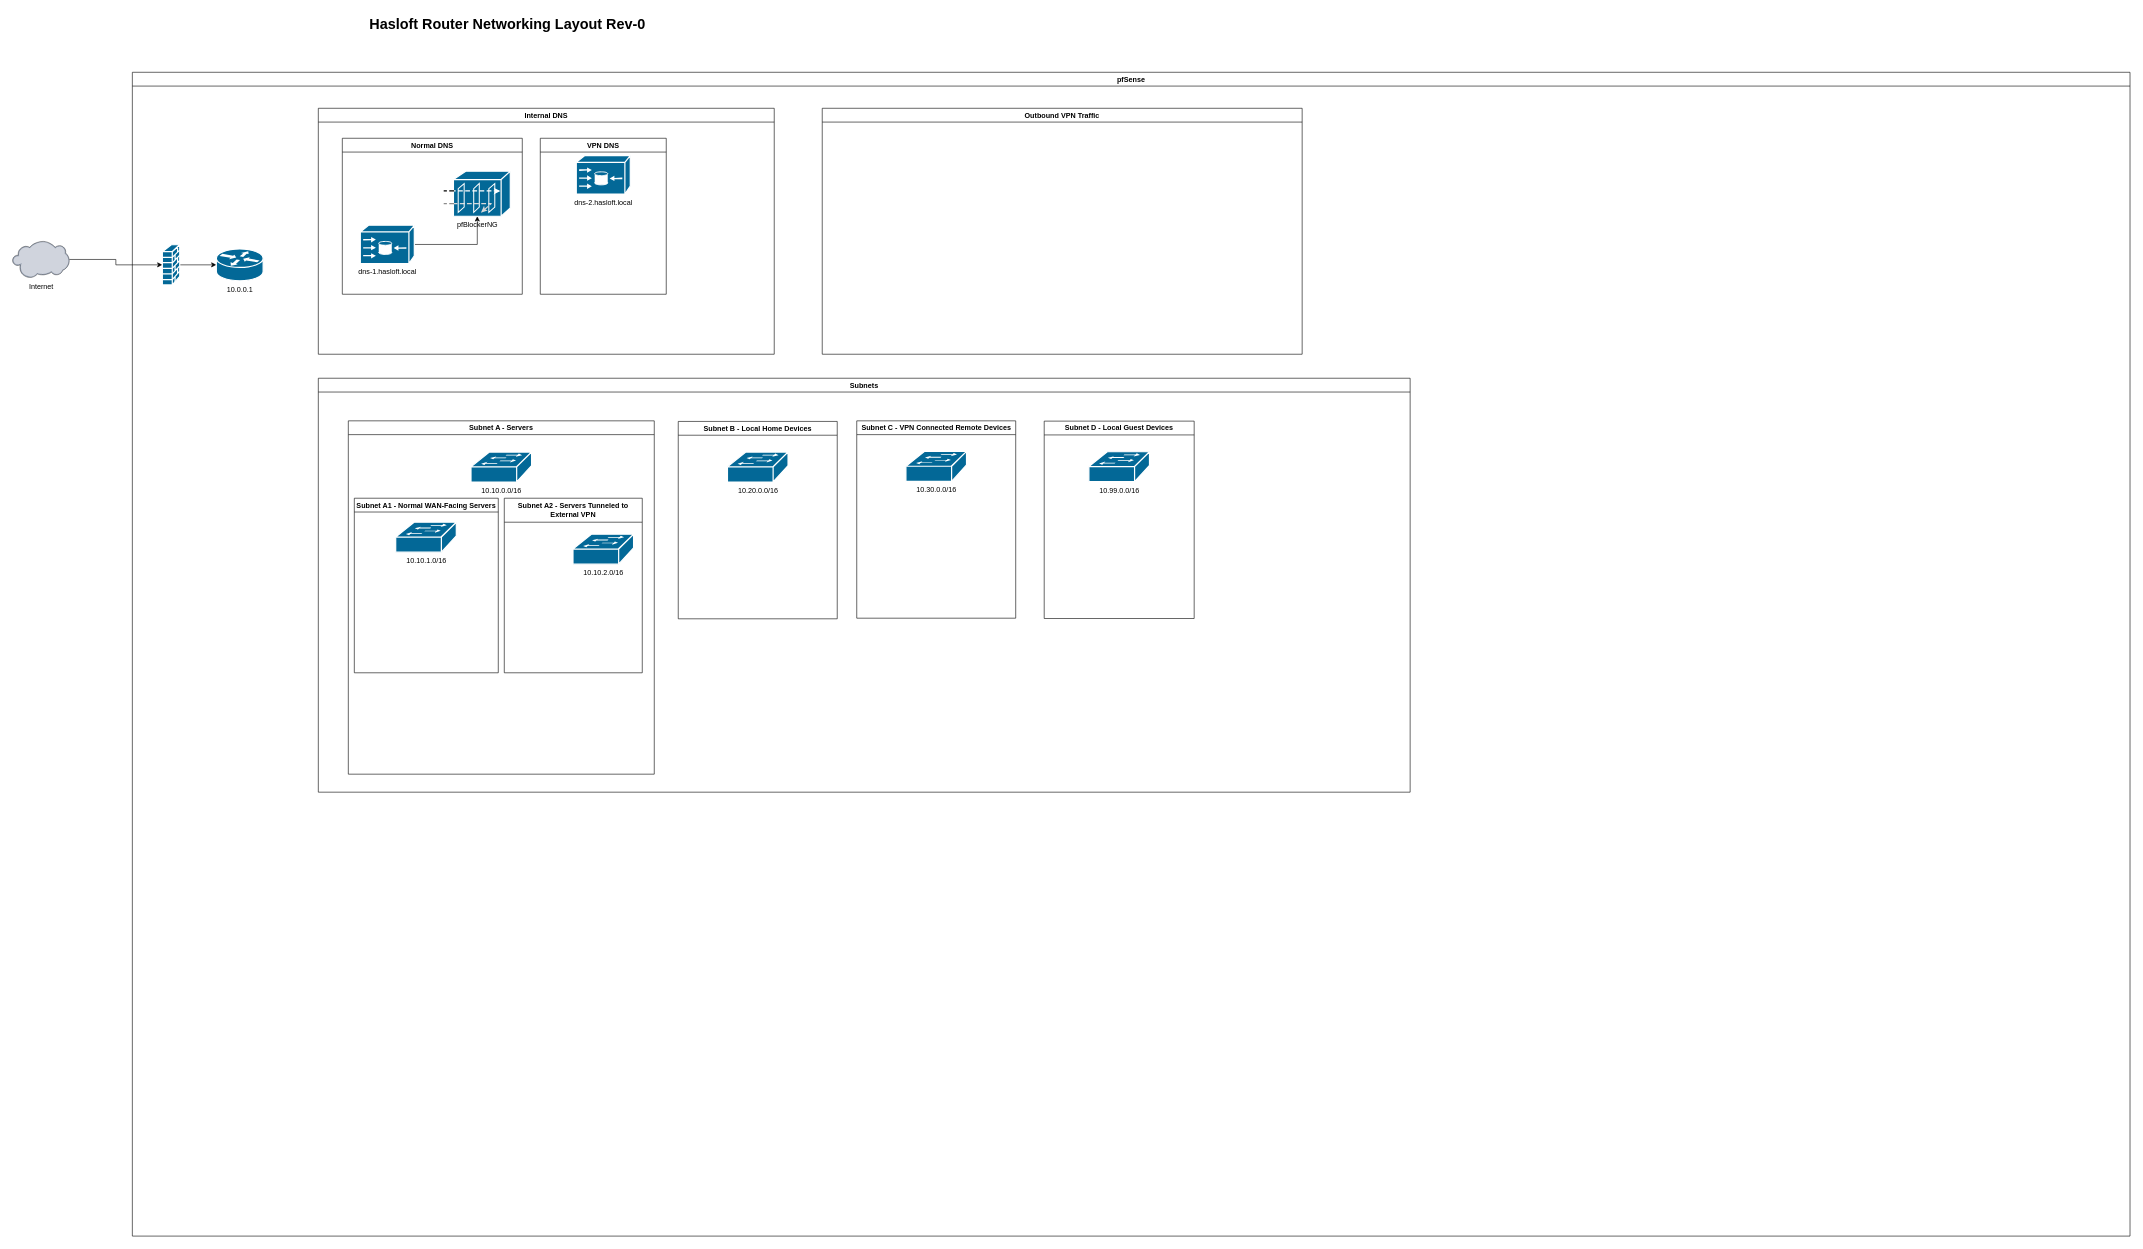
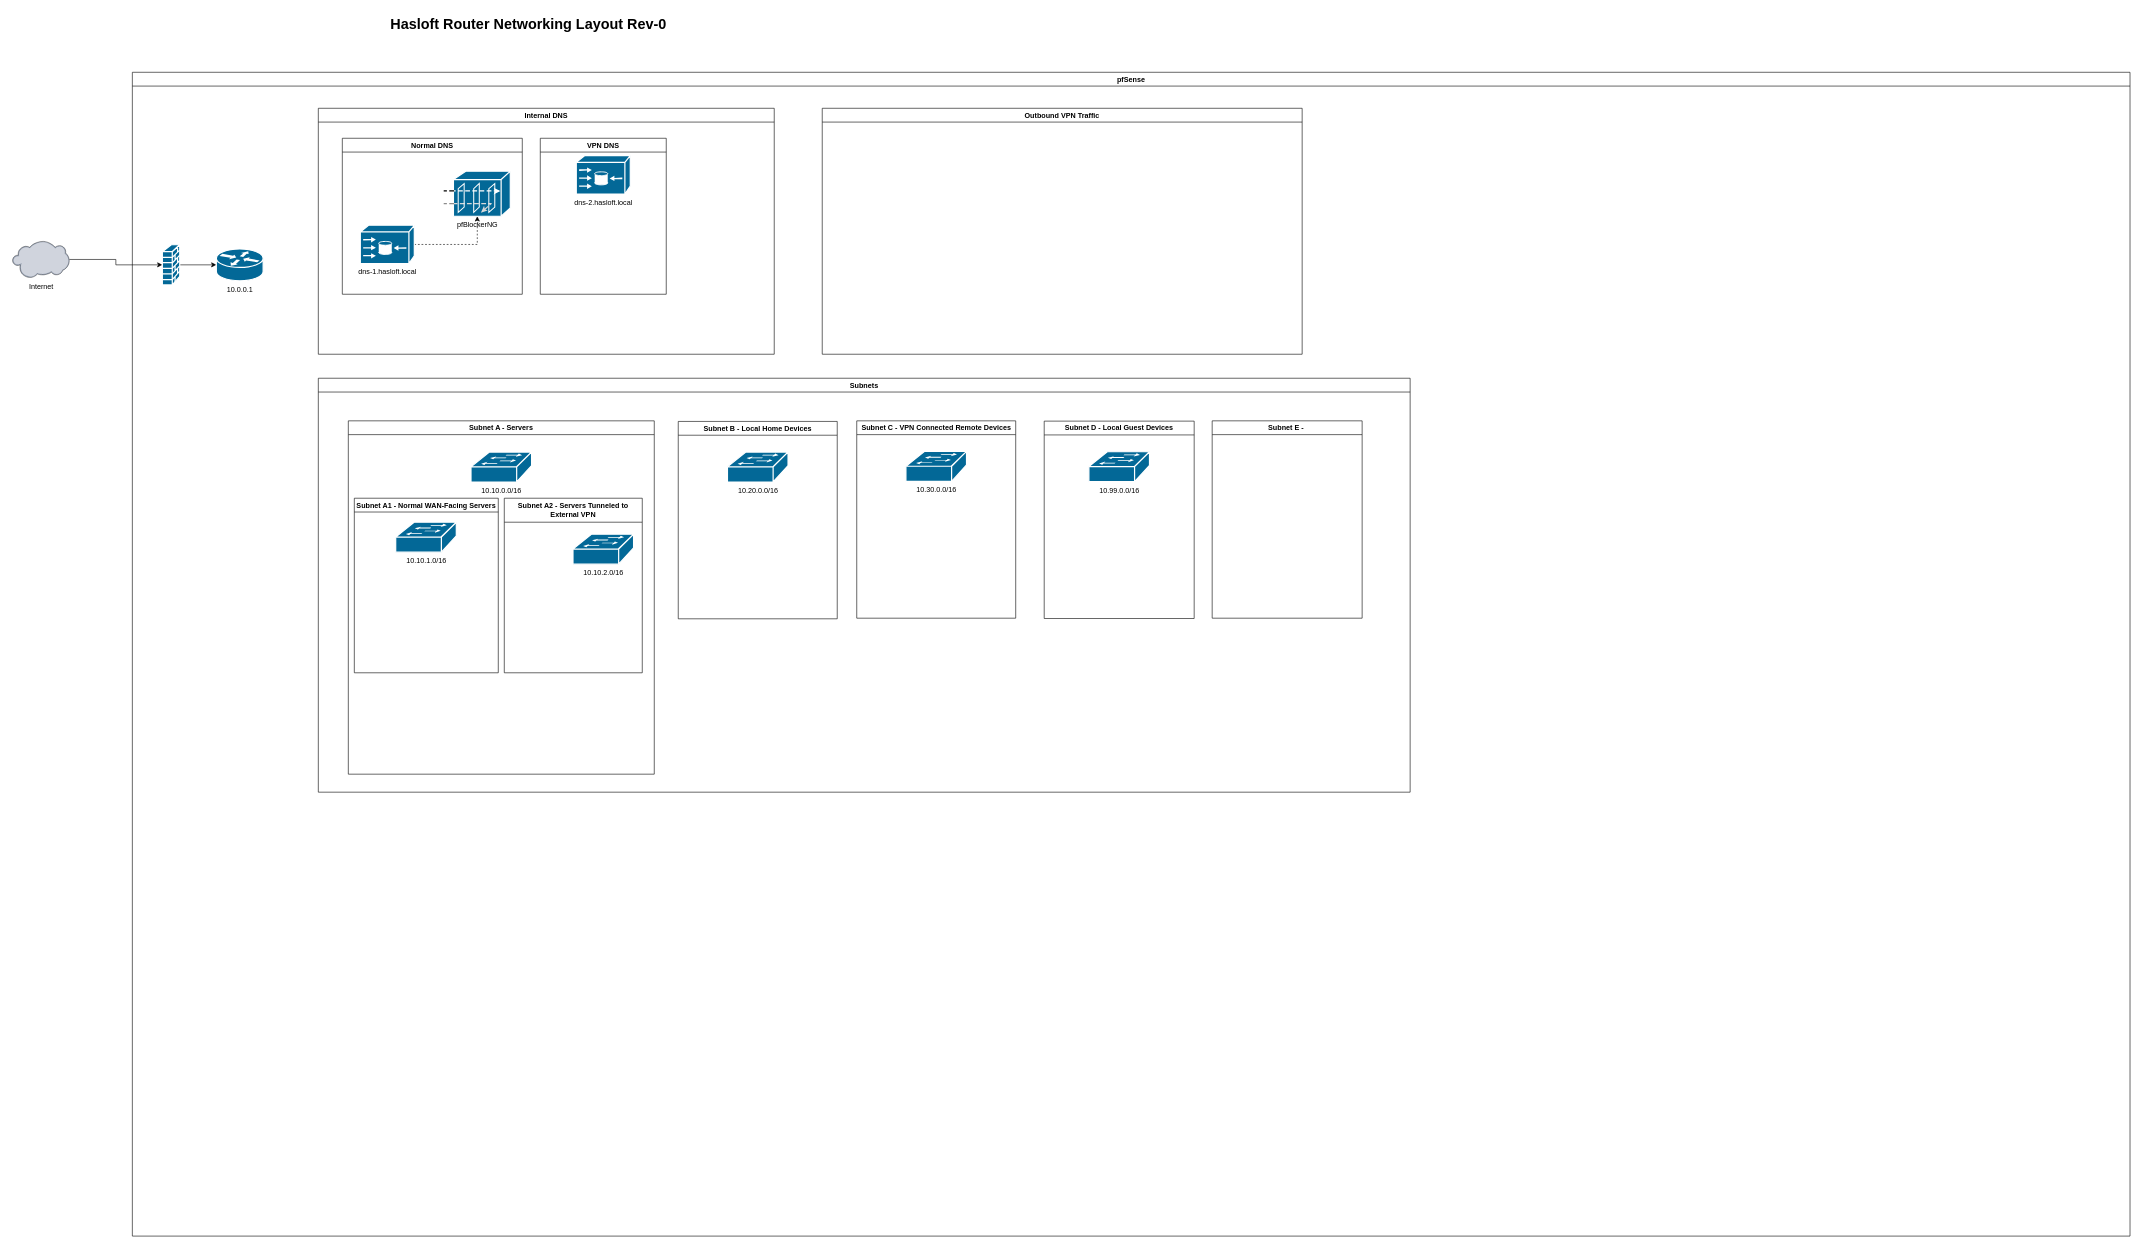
(507, 24) -> (528, 24)
(457, 245) -> (457, 245)
none -> (1287, 520)
